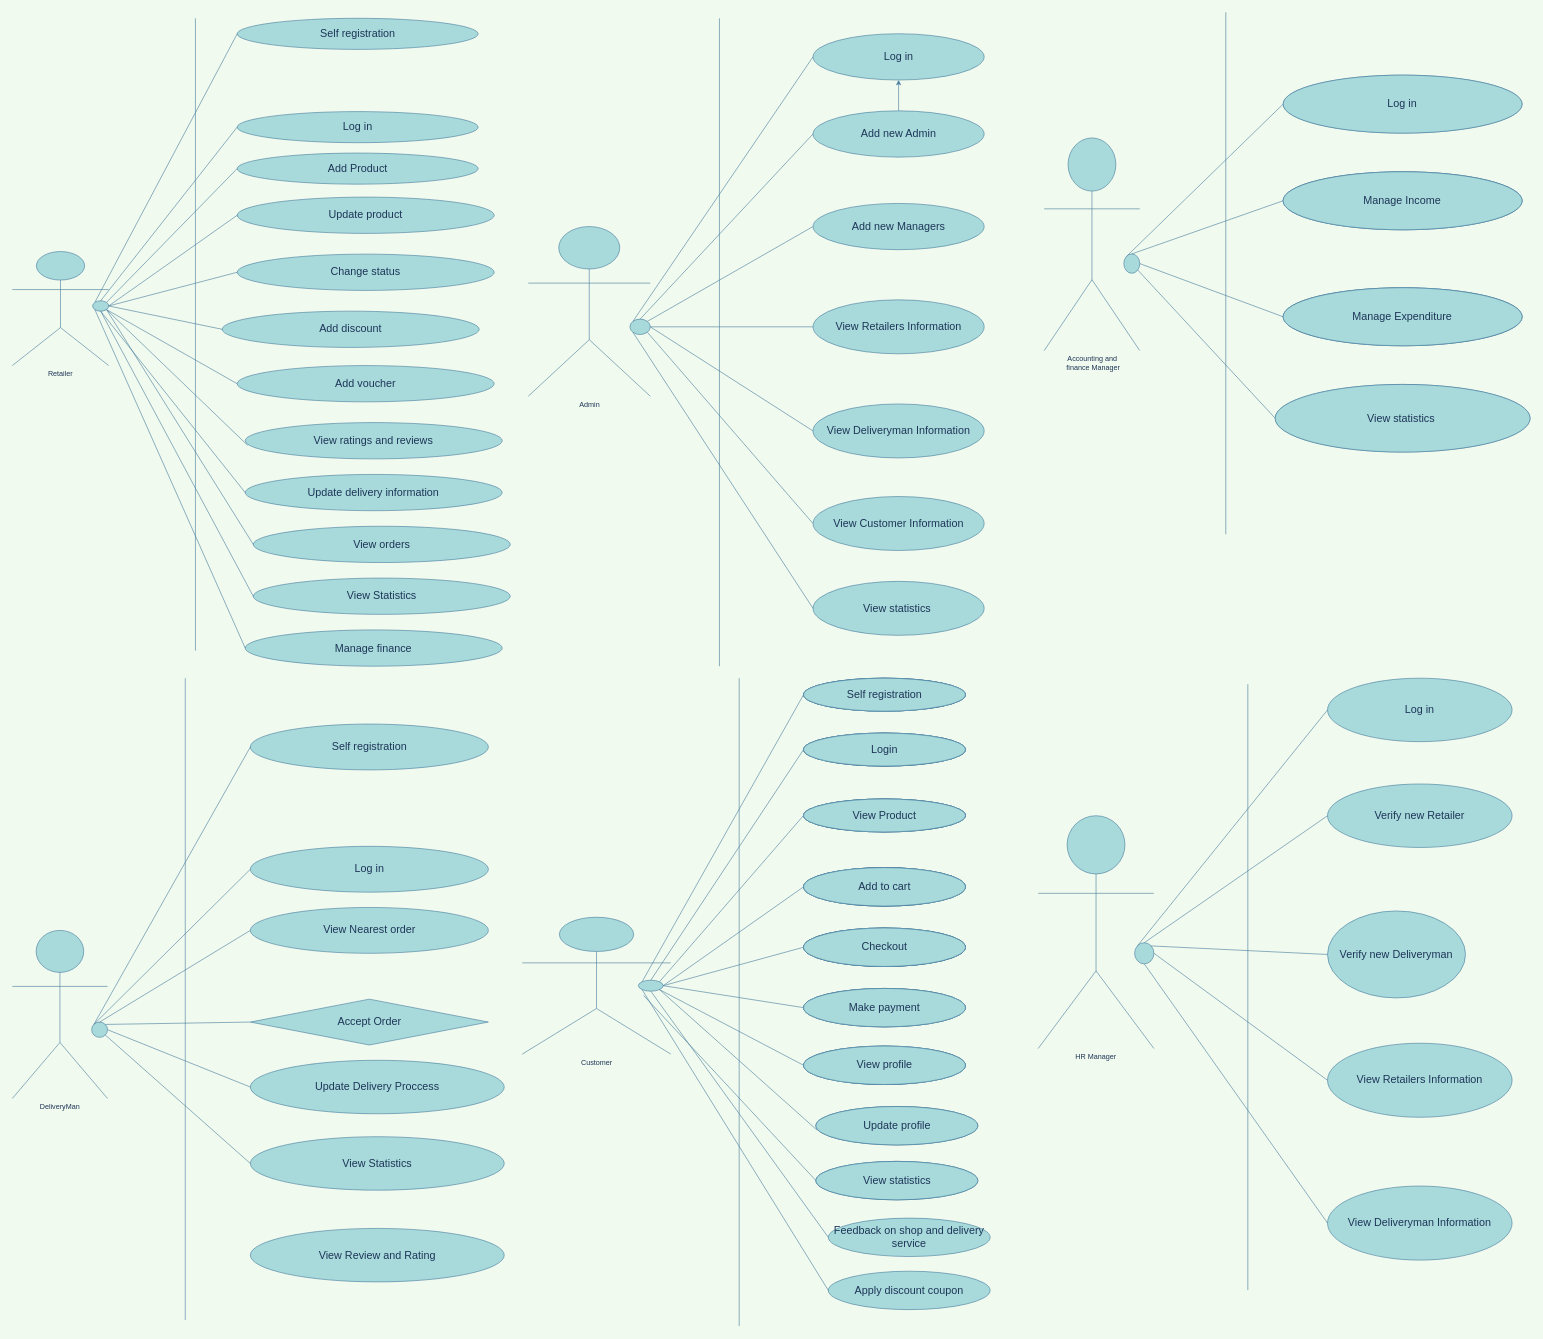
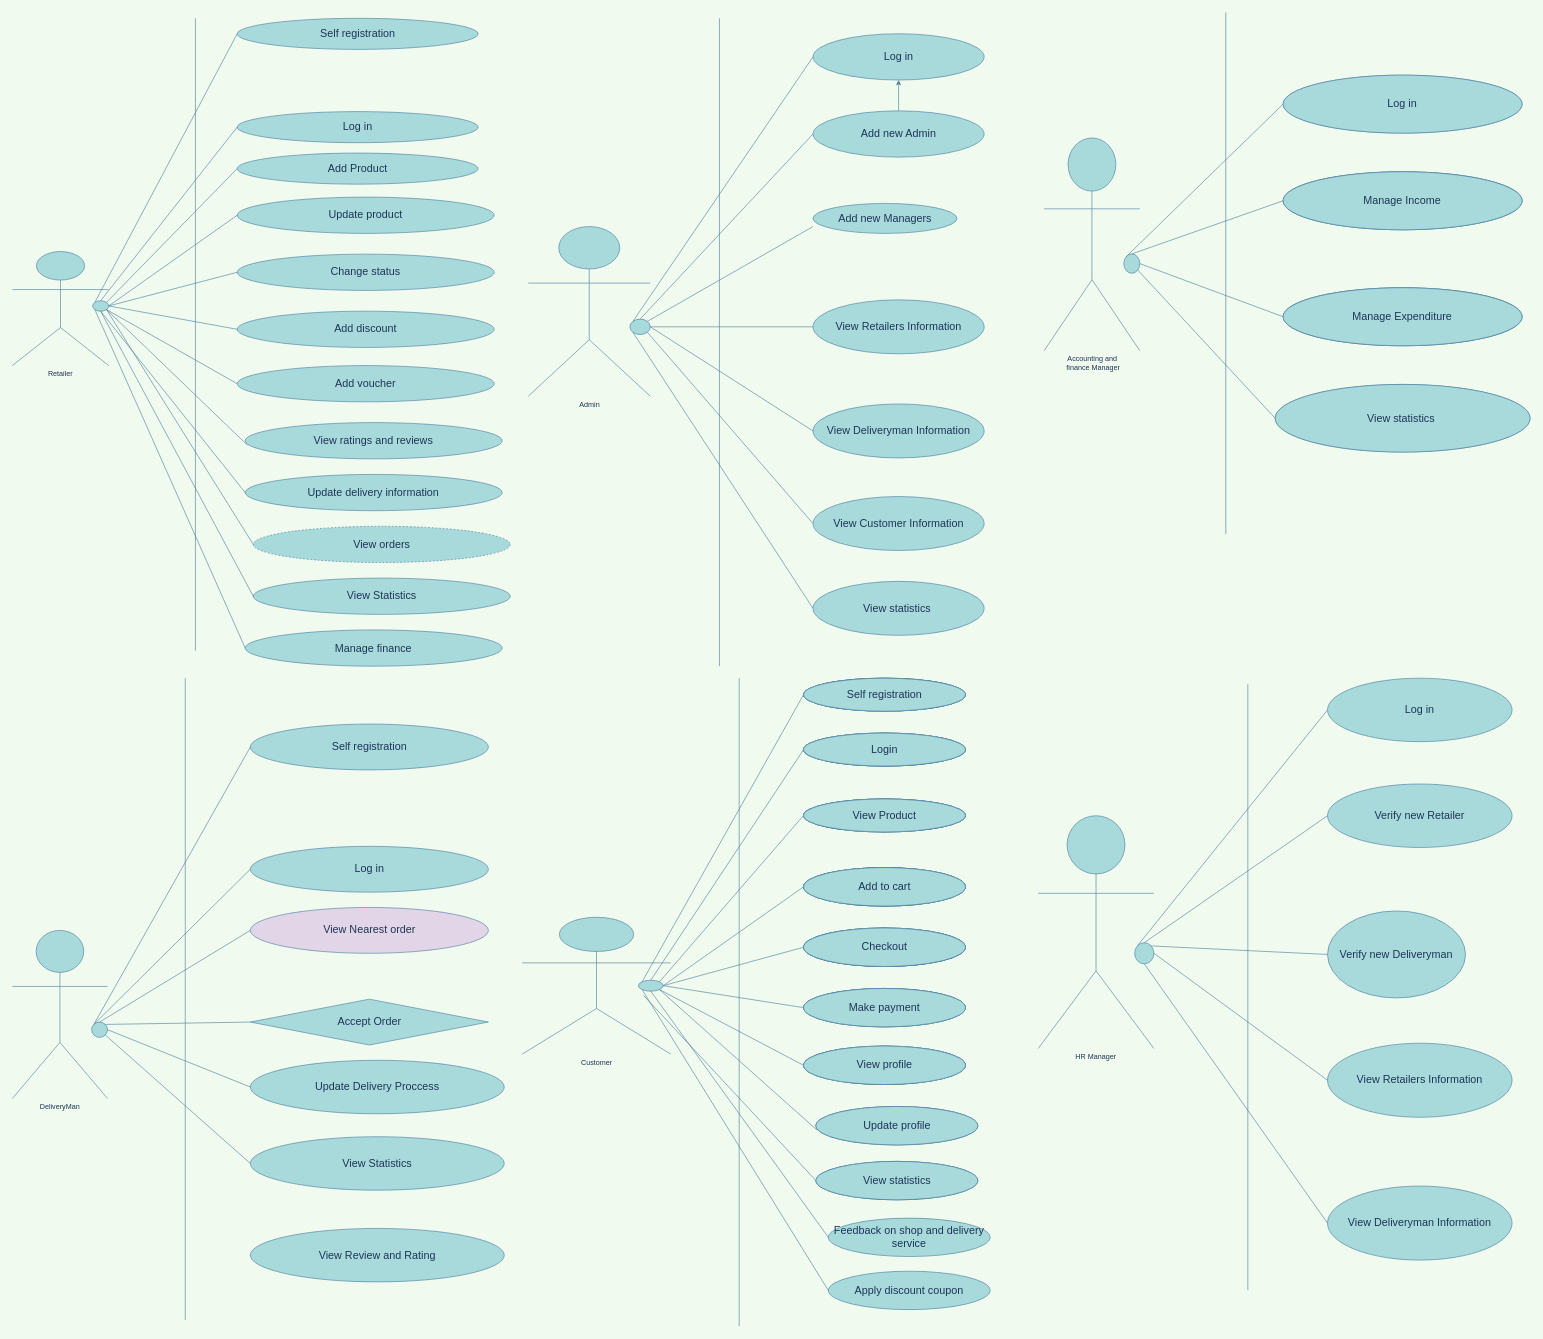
(899, 227) -> (885, 218)
(351, 329) -> (366, 329)
(382, 544) -> (382, 544)
(369, 931) -> (369, 931)
